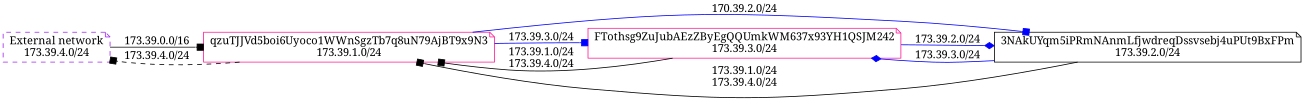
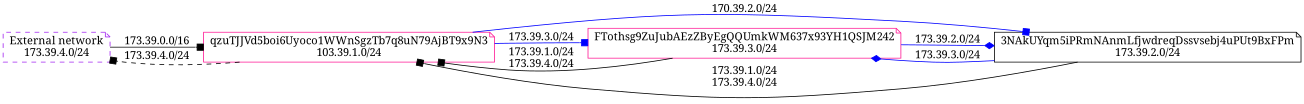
(349, 47) -> (349, 47)
